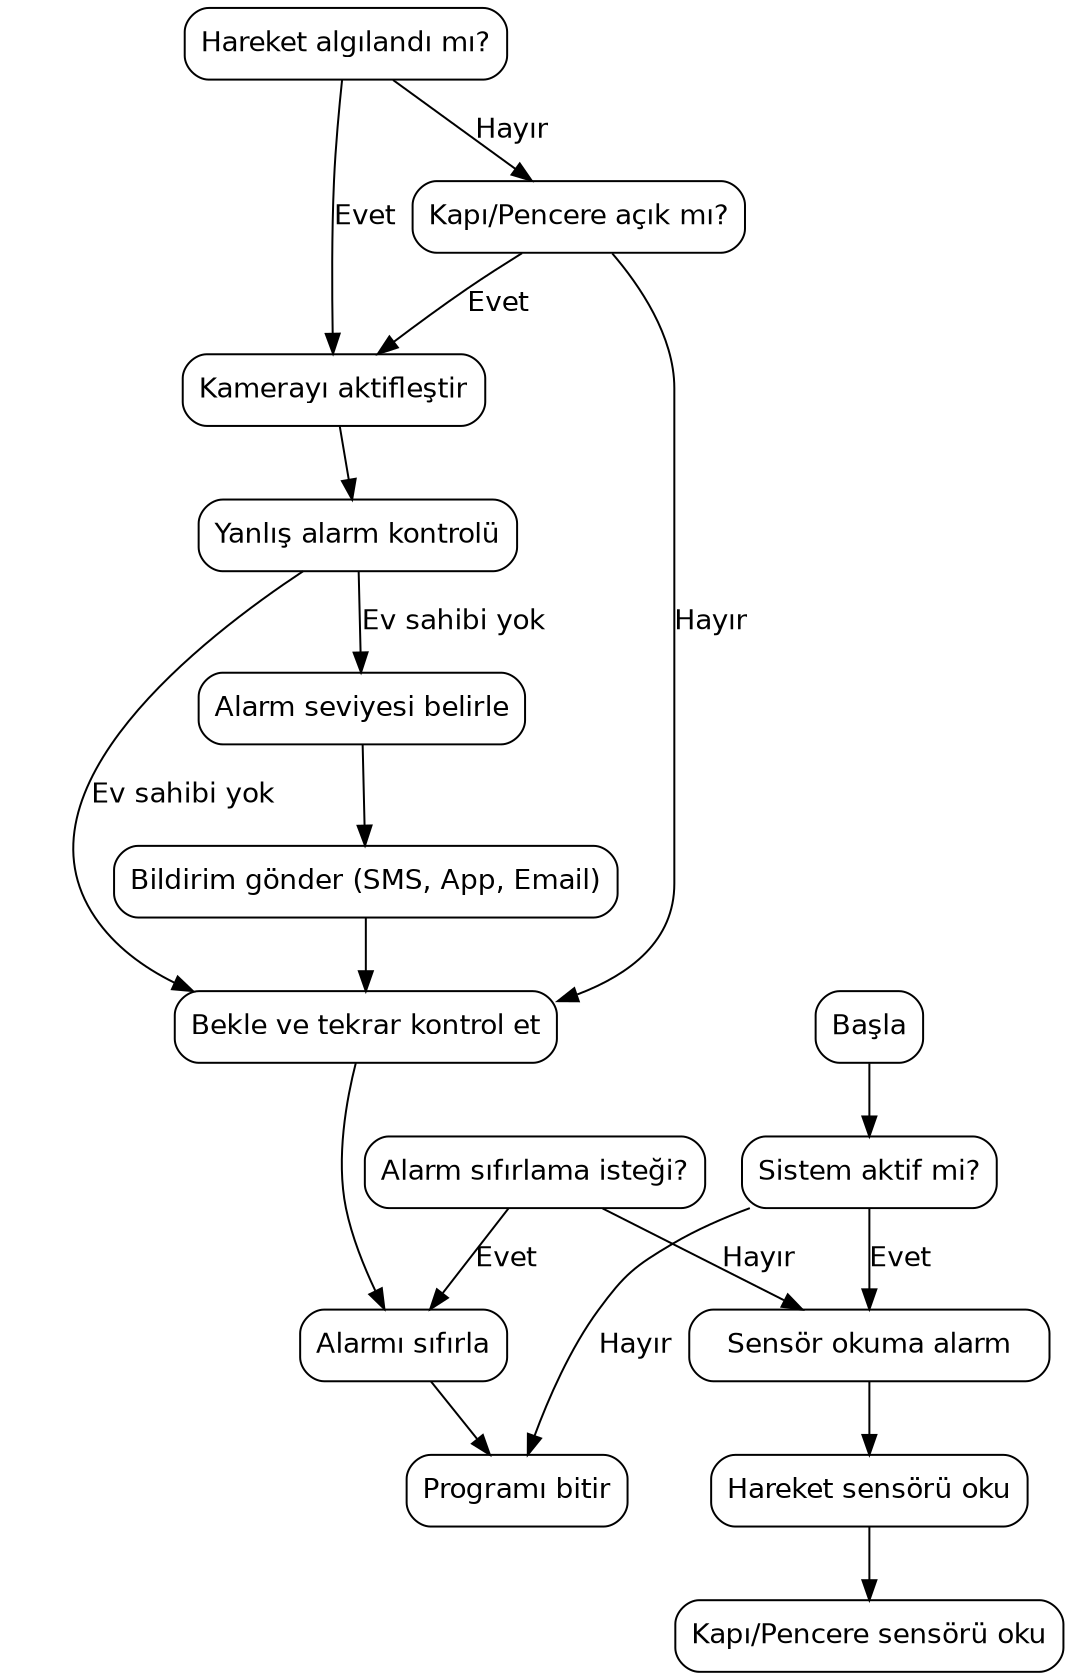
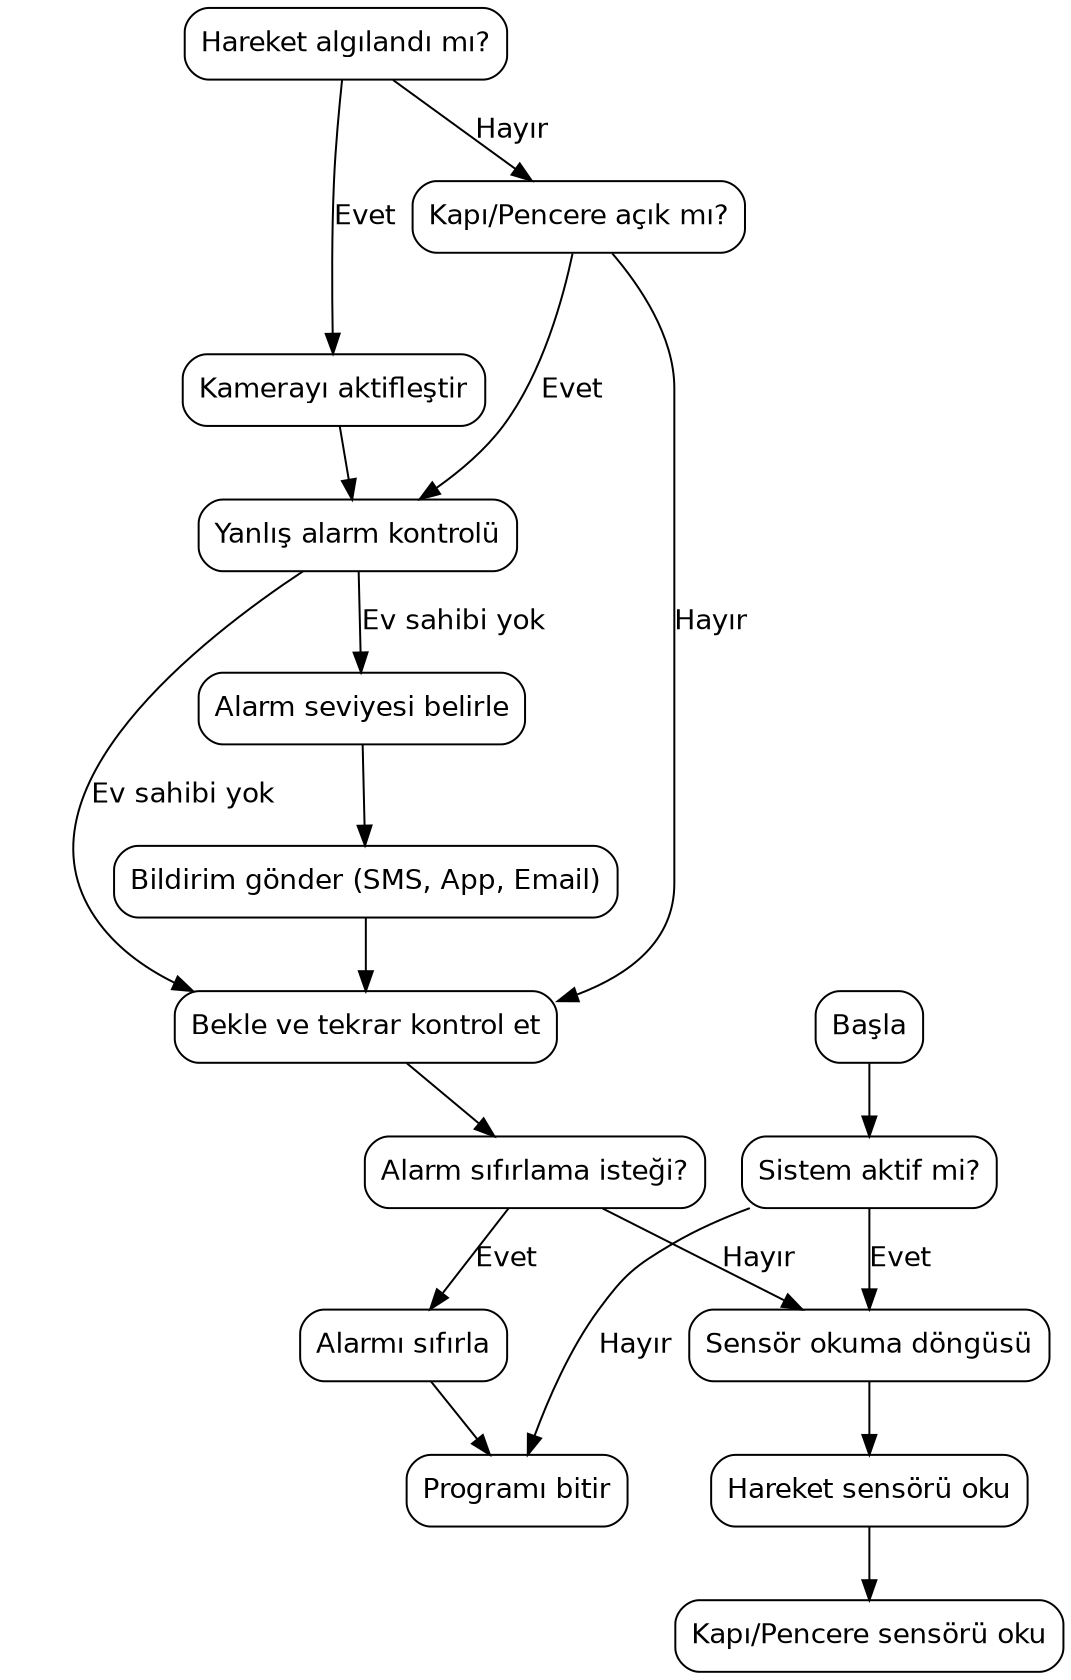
(457, 296) -> (528, 385)
(342, 1179) -> (443, 1093)
(869, 1345) -> (869, 1345)
